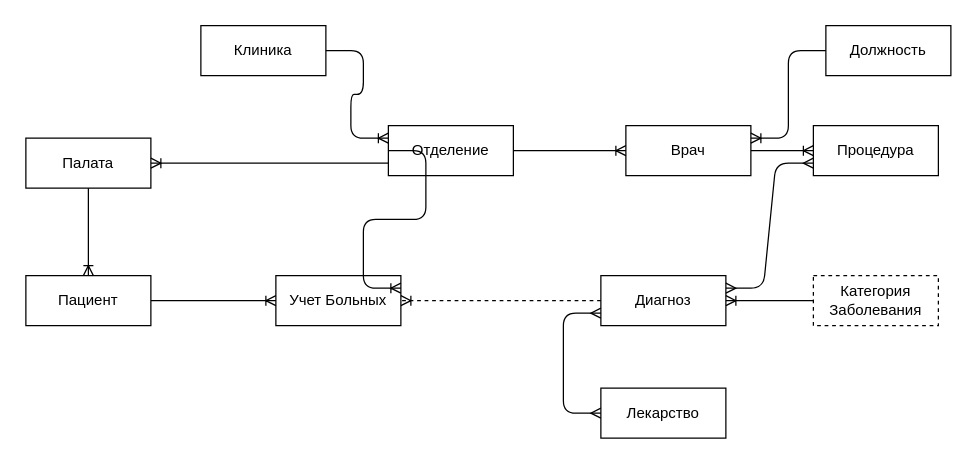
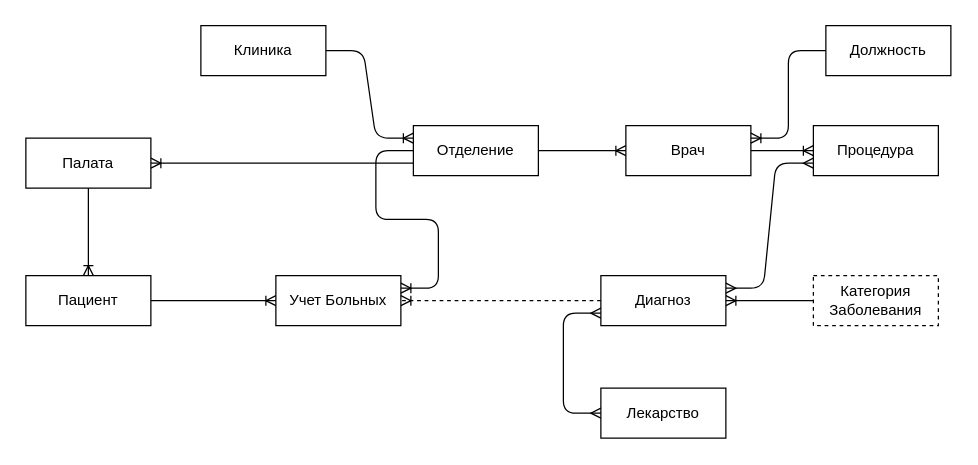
(451, 151) -> (476, 151)
